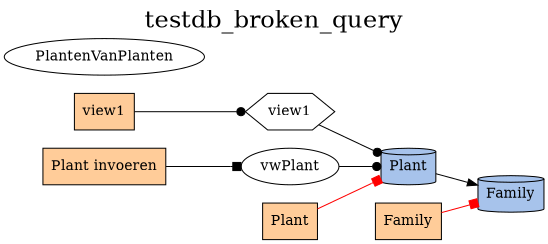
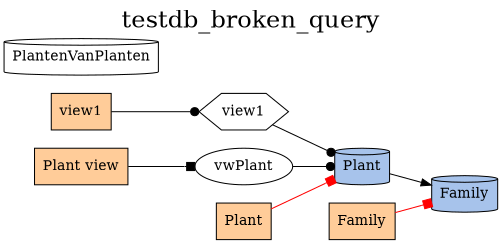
(104, 57) -> (81, 57)
(104, 167) -> (81, 167)
